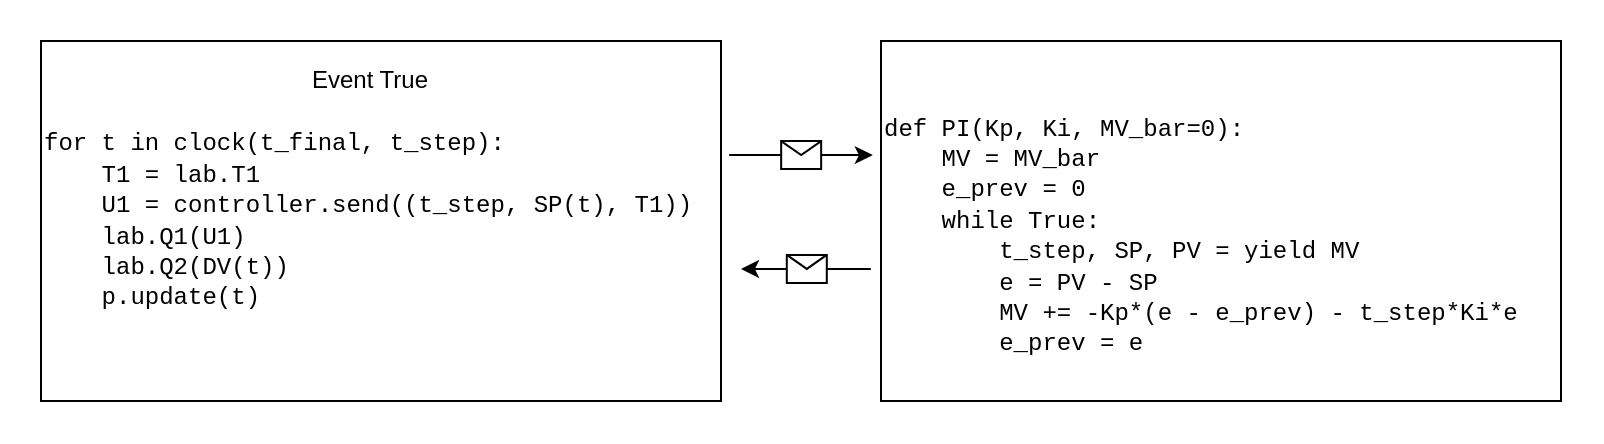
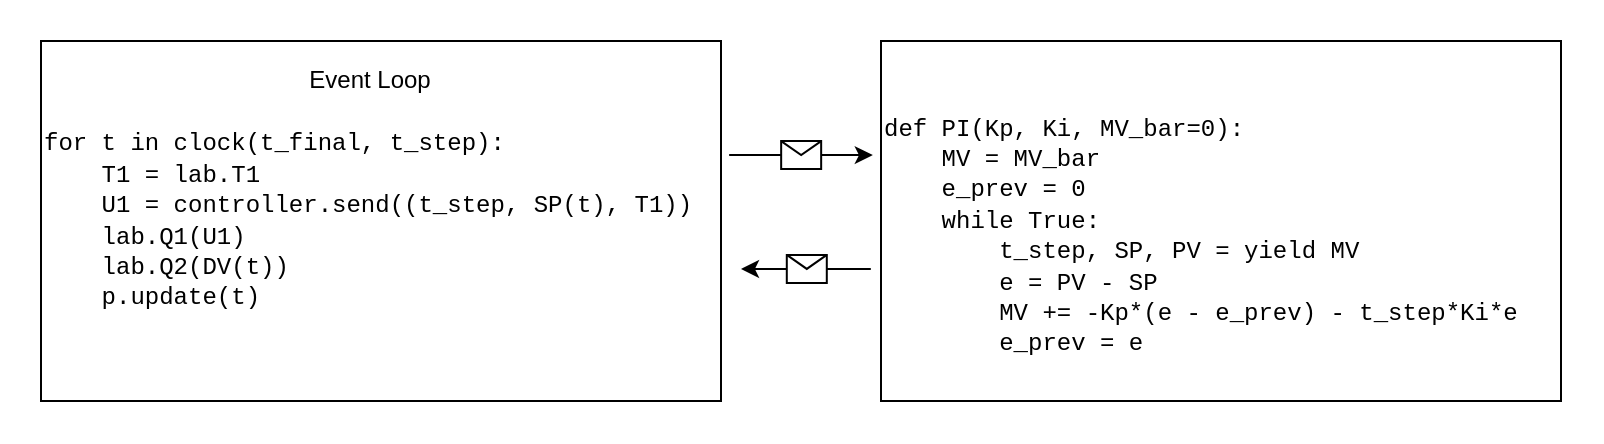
(371, 81) -> (371, 81)
